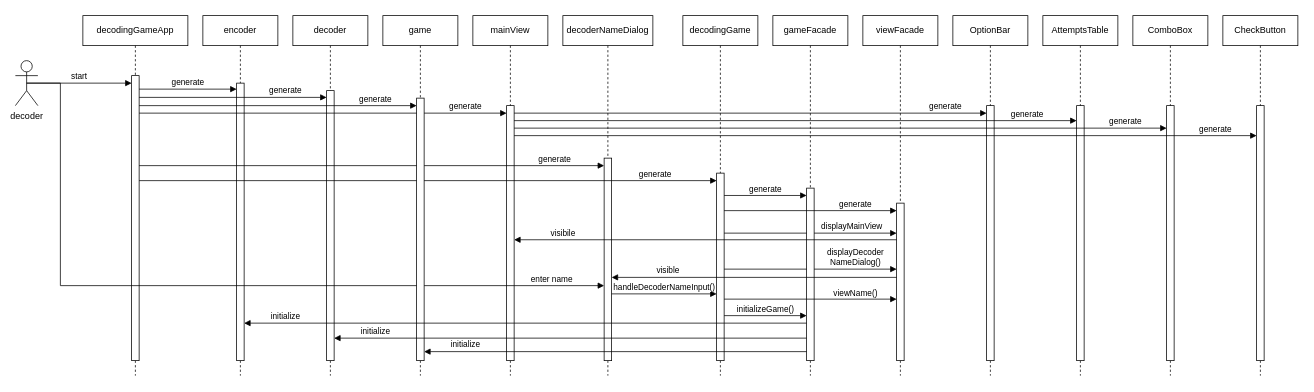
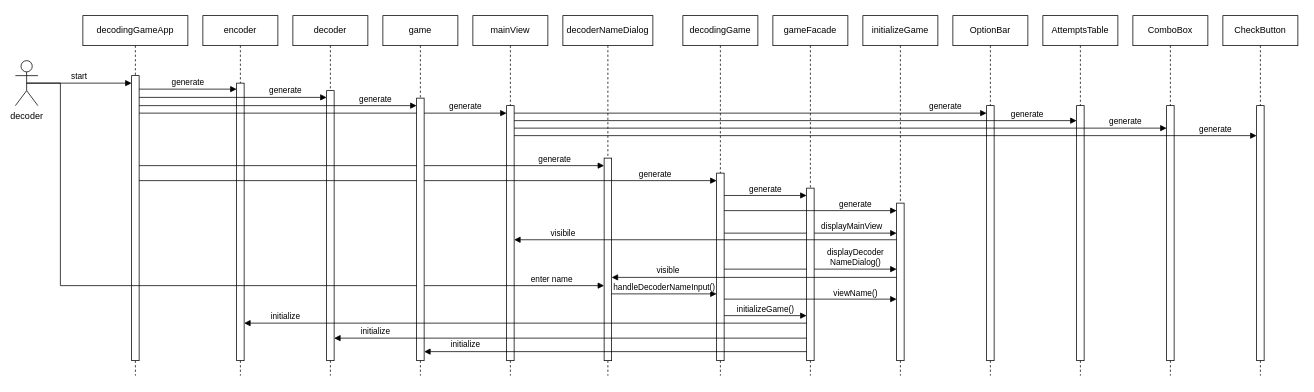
(900, 30) -> (900, 30)
